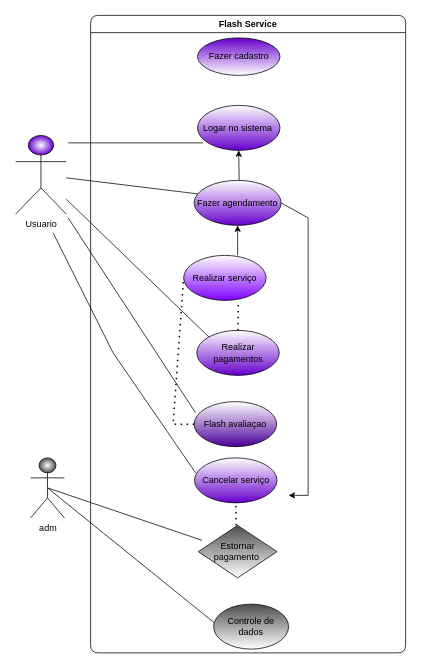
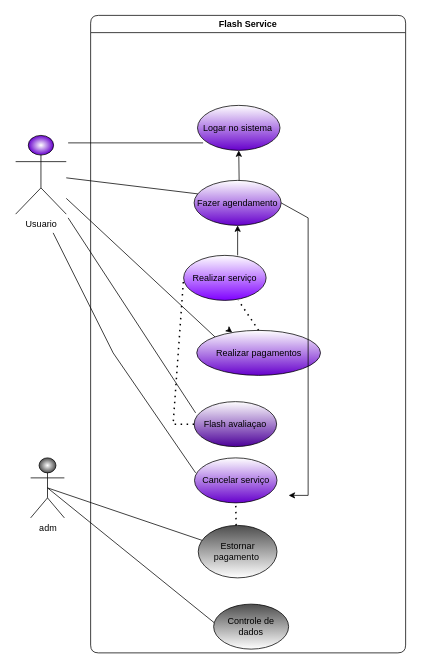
(239, 57) -> none
(238, 353) -> (258, 353)
(237, 552) -> (237, 552)
